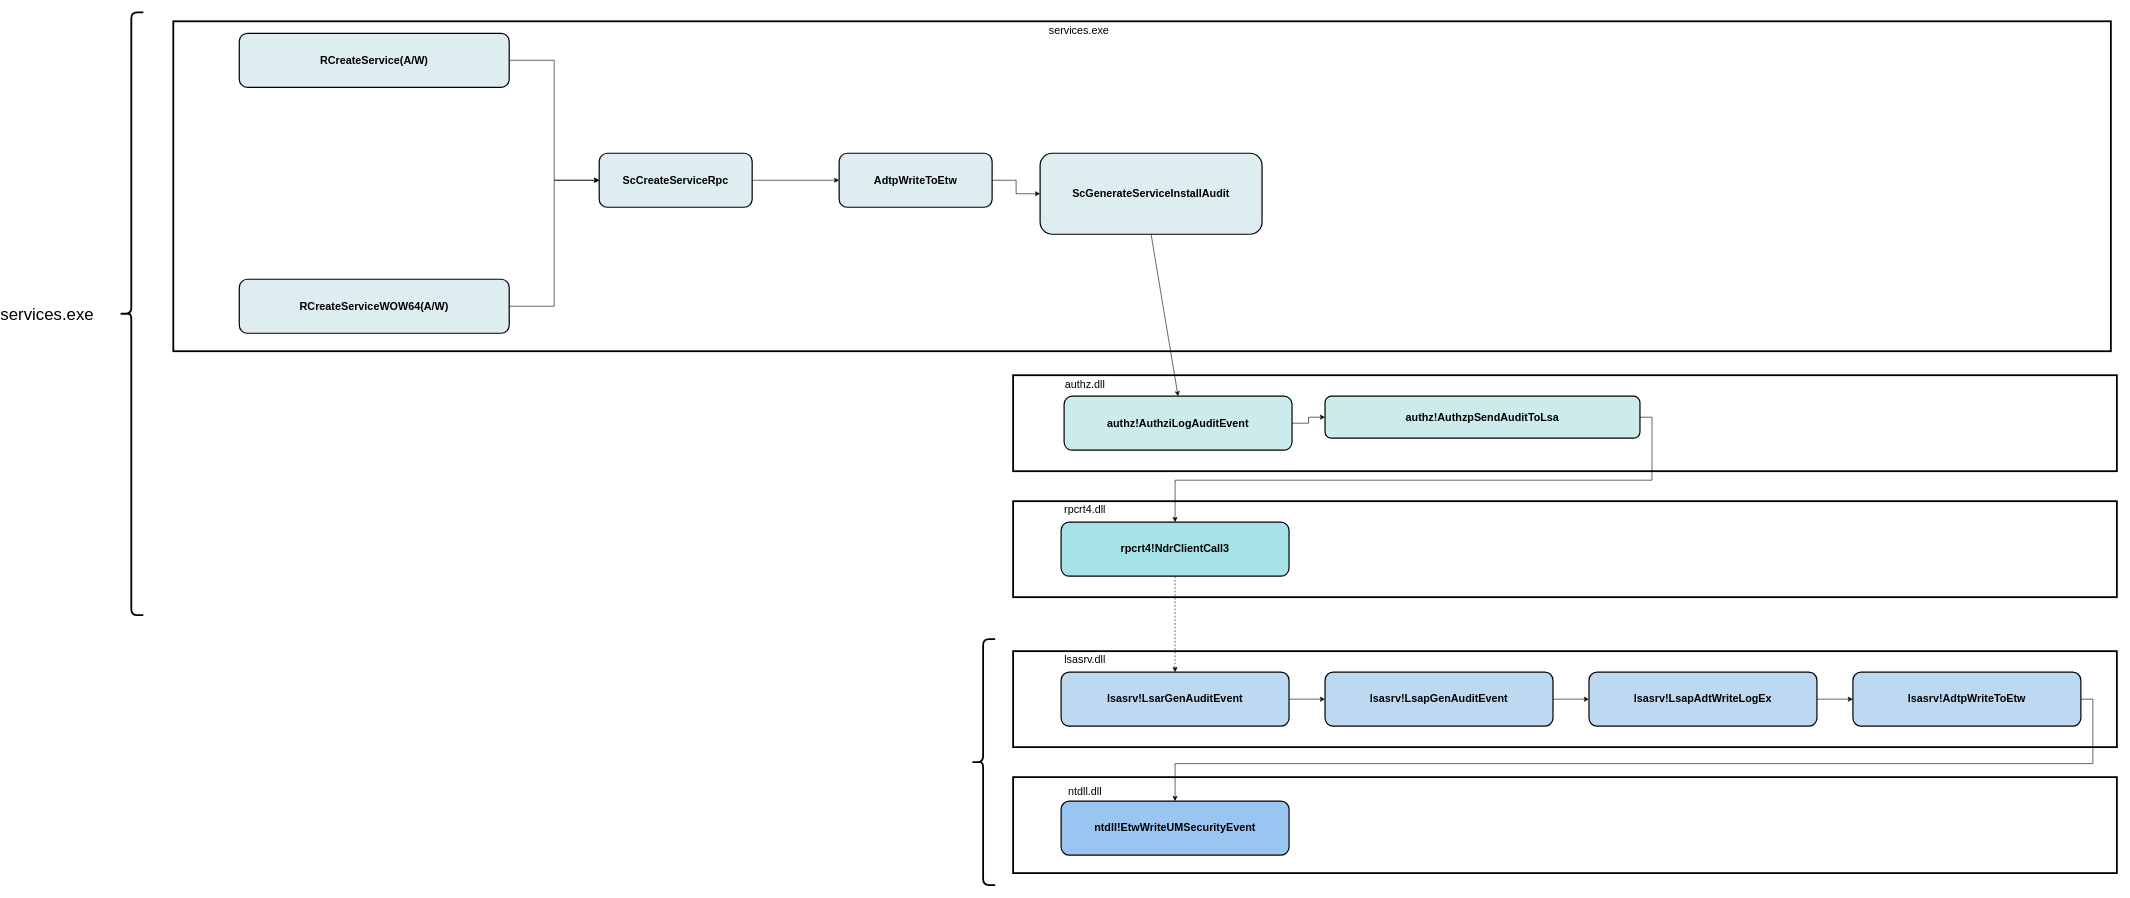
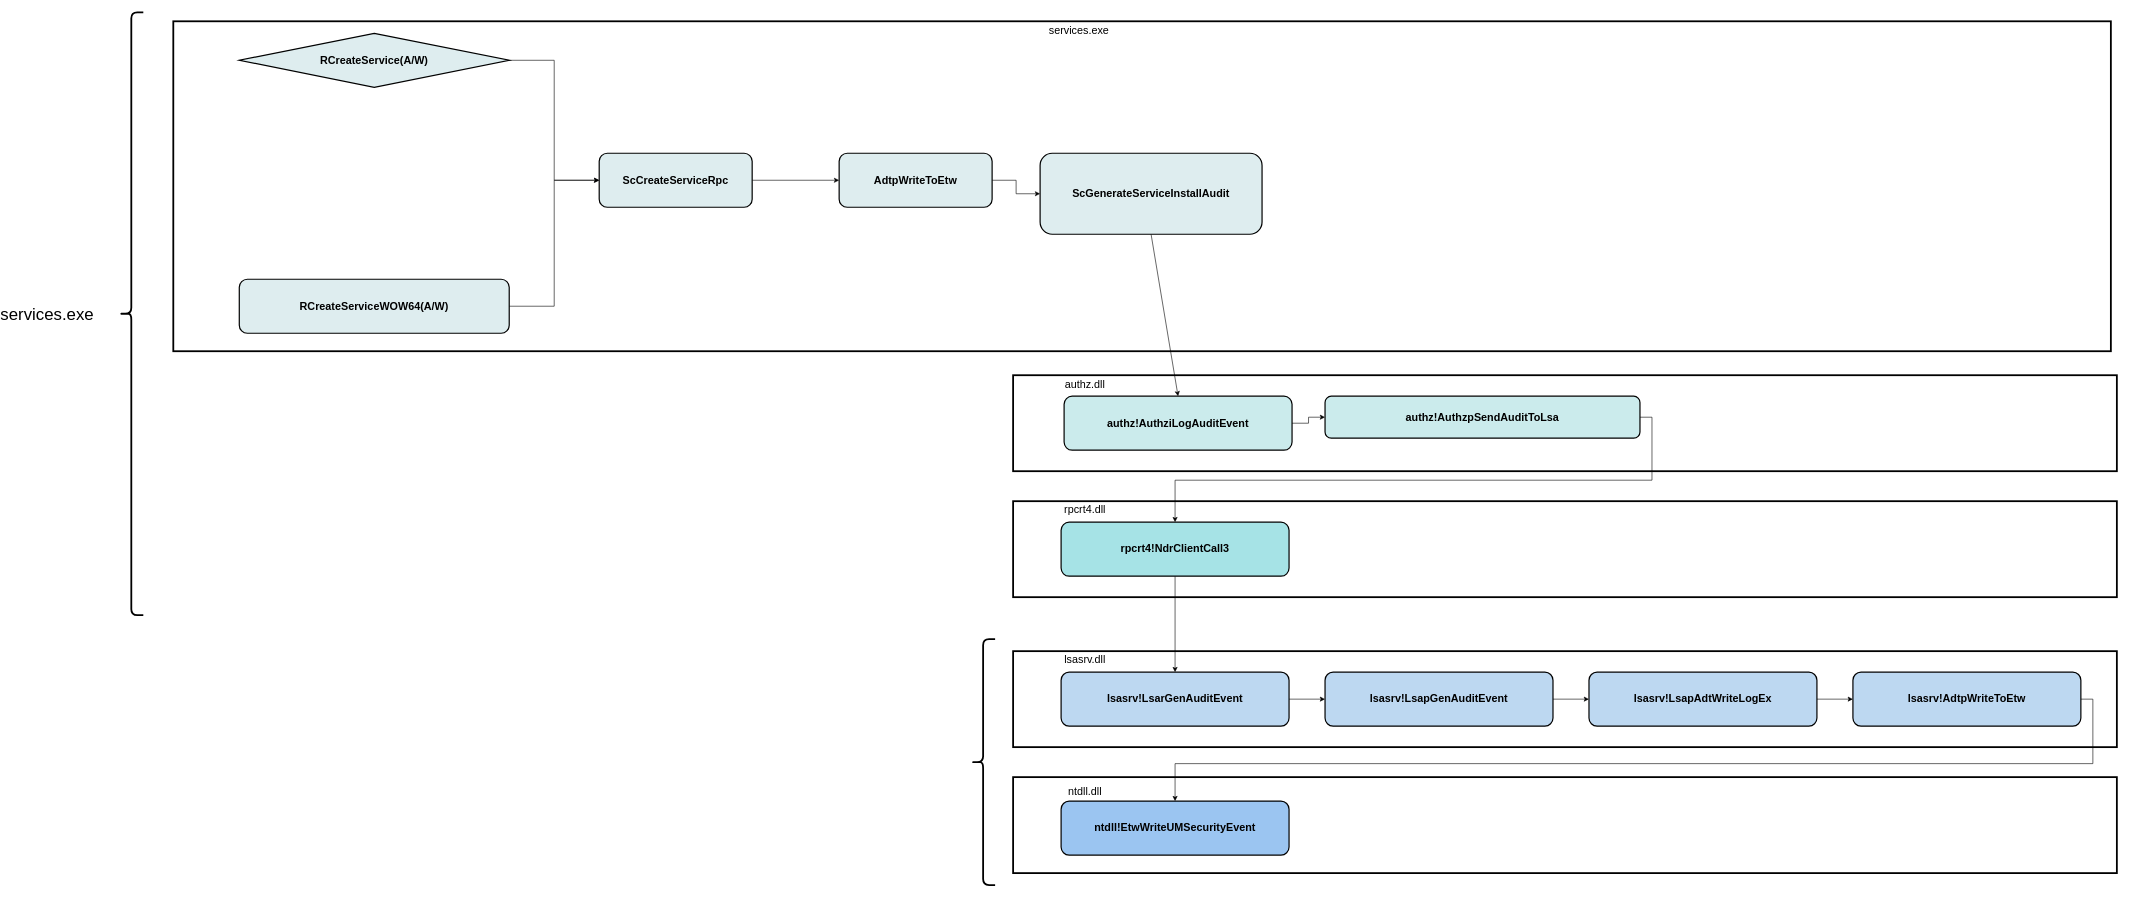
(374, 60) -> (374, 60)
(1175, 621) -> (1175, 621)
